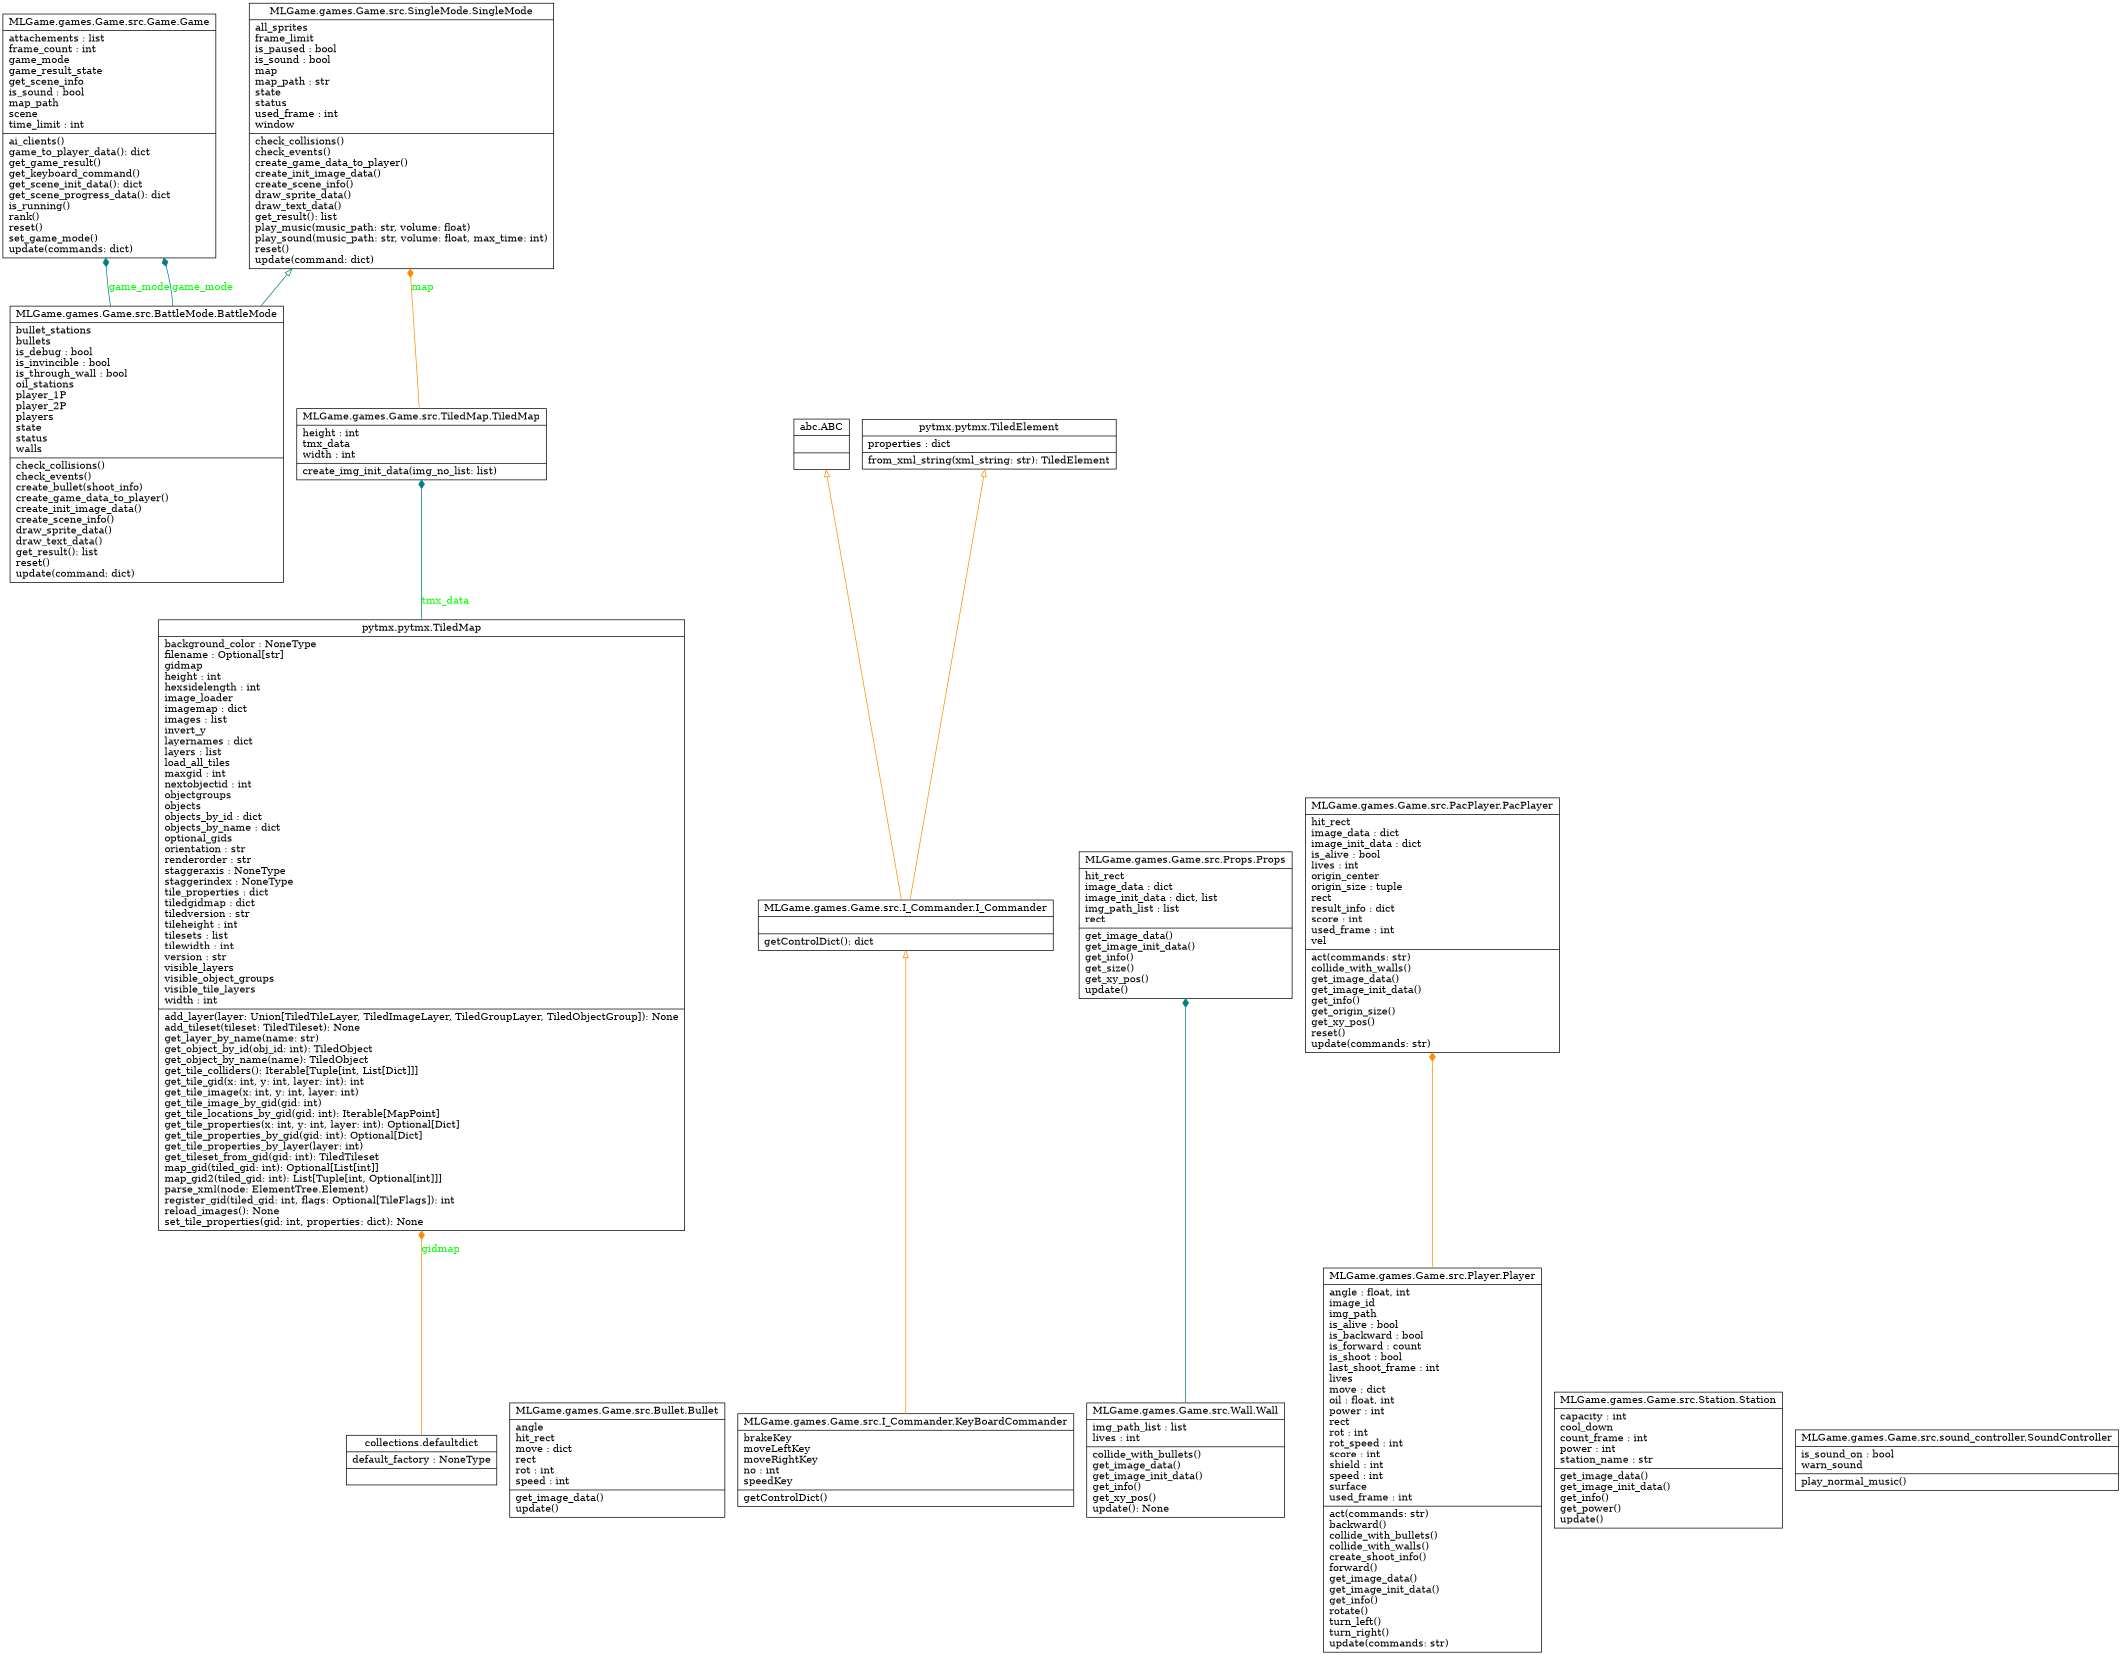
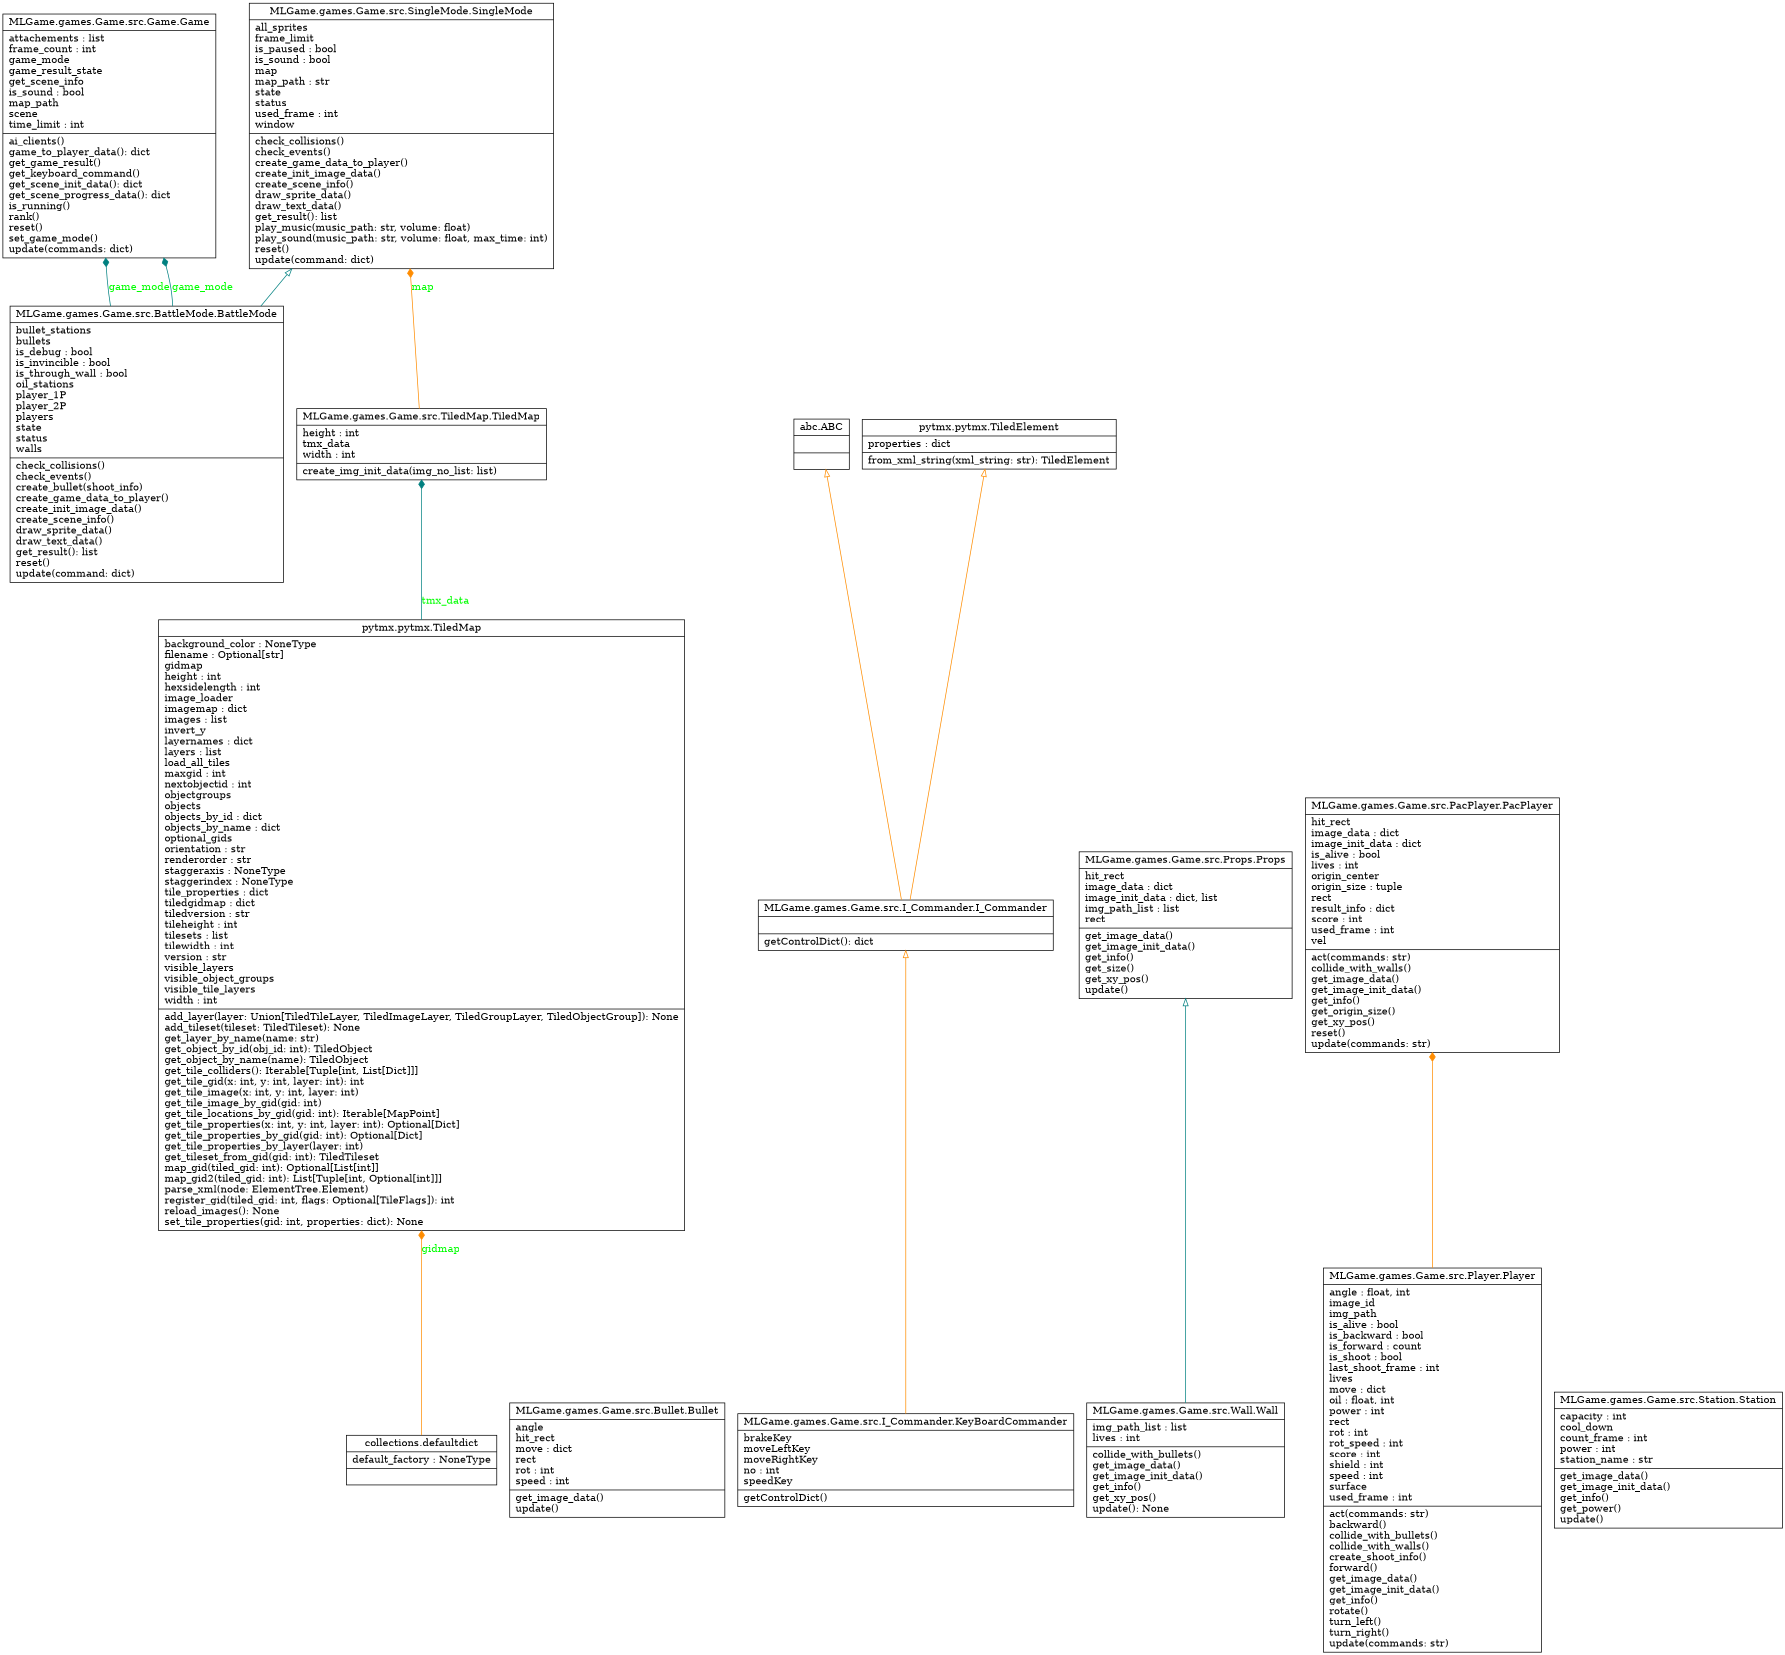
(1186, 1205) -> (1186, 1204)
(1957, 1460) -> none
